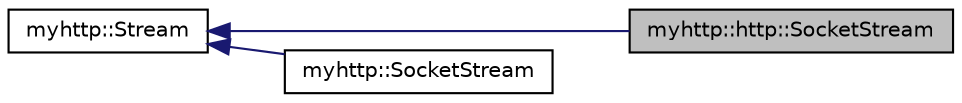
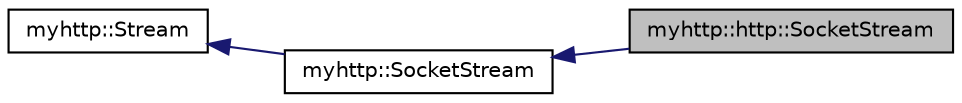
(430, 31) -> (602, 52)
